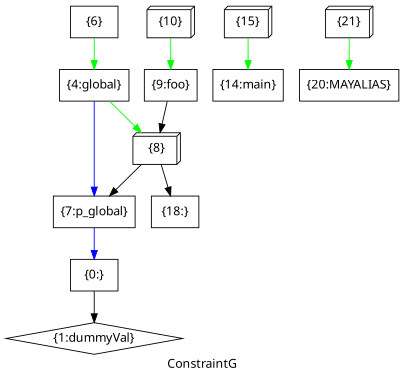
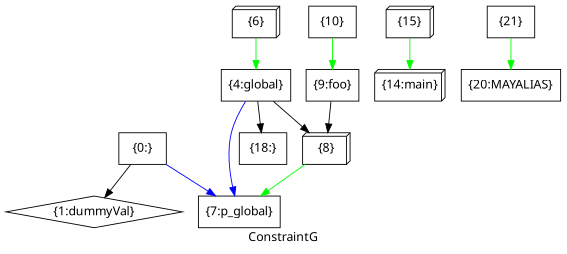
(94, 22) -> (256, 22)
(171, 22) -> (332, 22)
(349, 22) -> (511, 22)
(248, 85) -> (410, 85)
(122, 114) -> (288, 114)
(165, 176) -> (259, 113)
(129, 177) -> (286, 178)
(94, 239) -> (187, 178)
